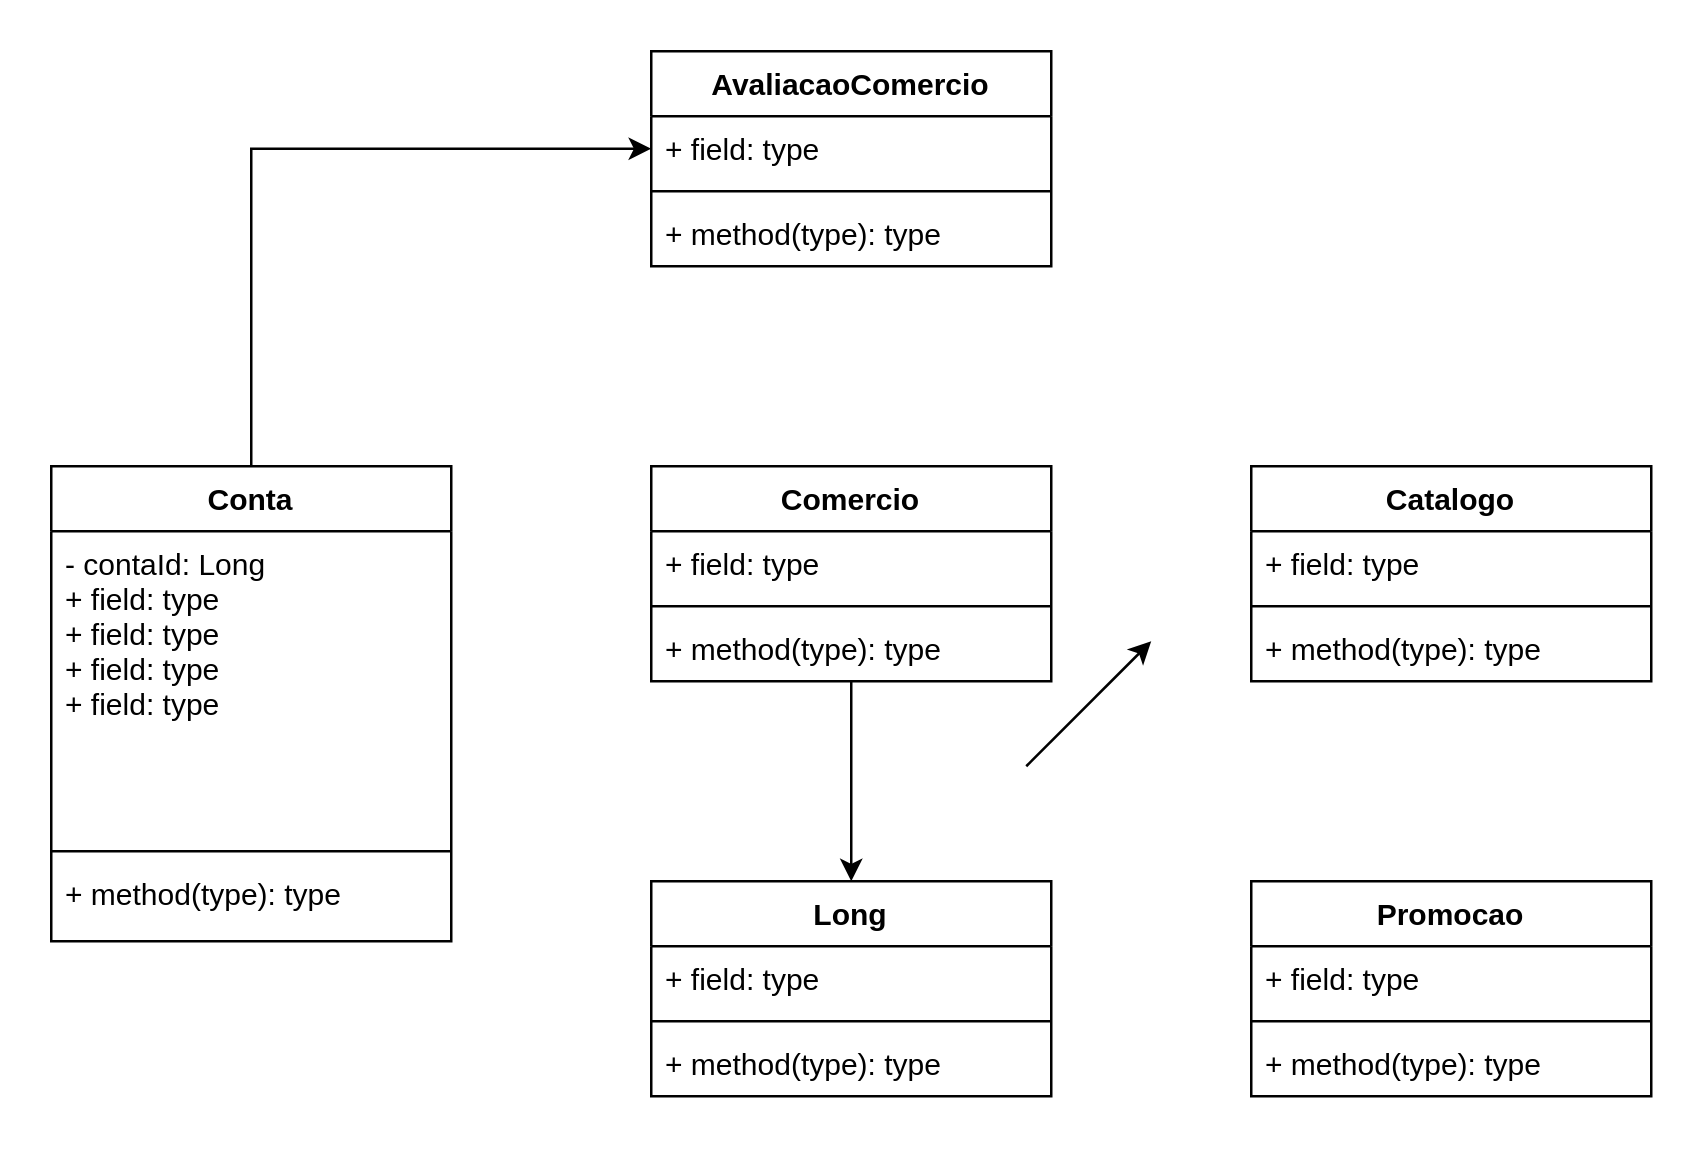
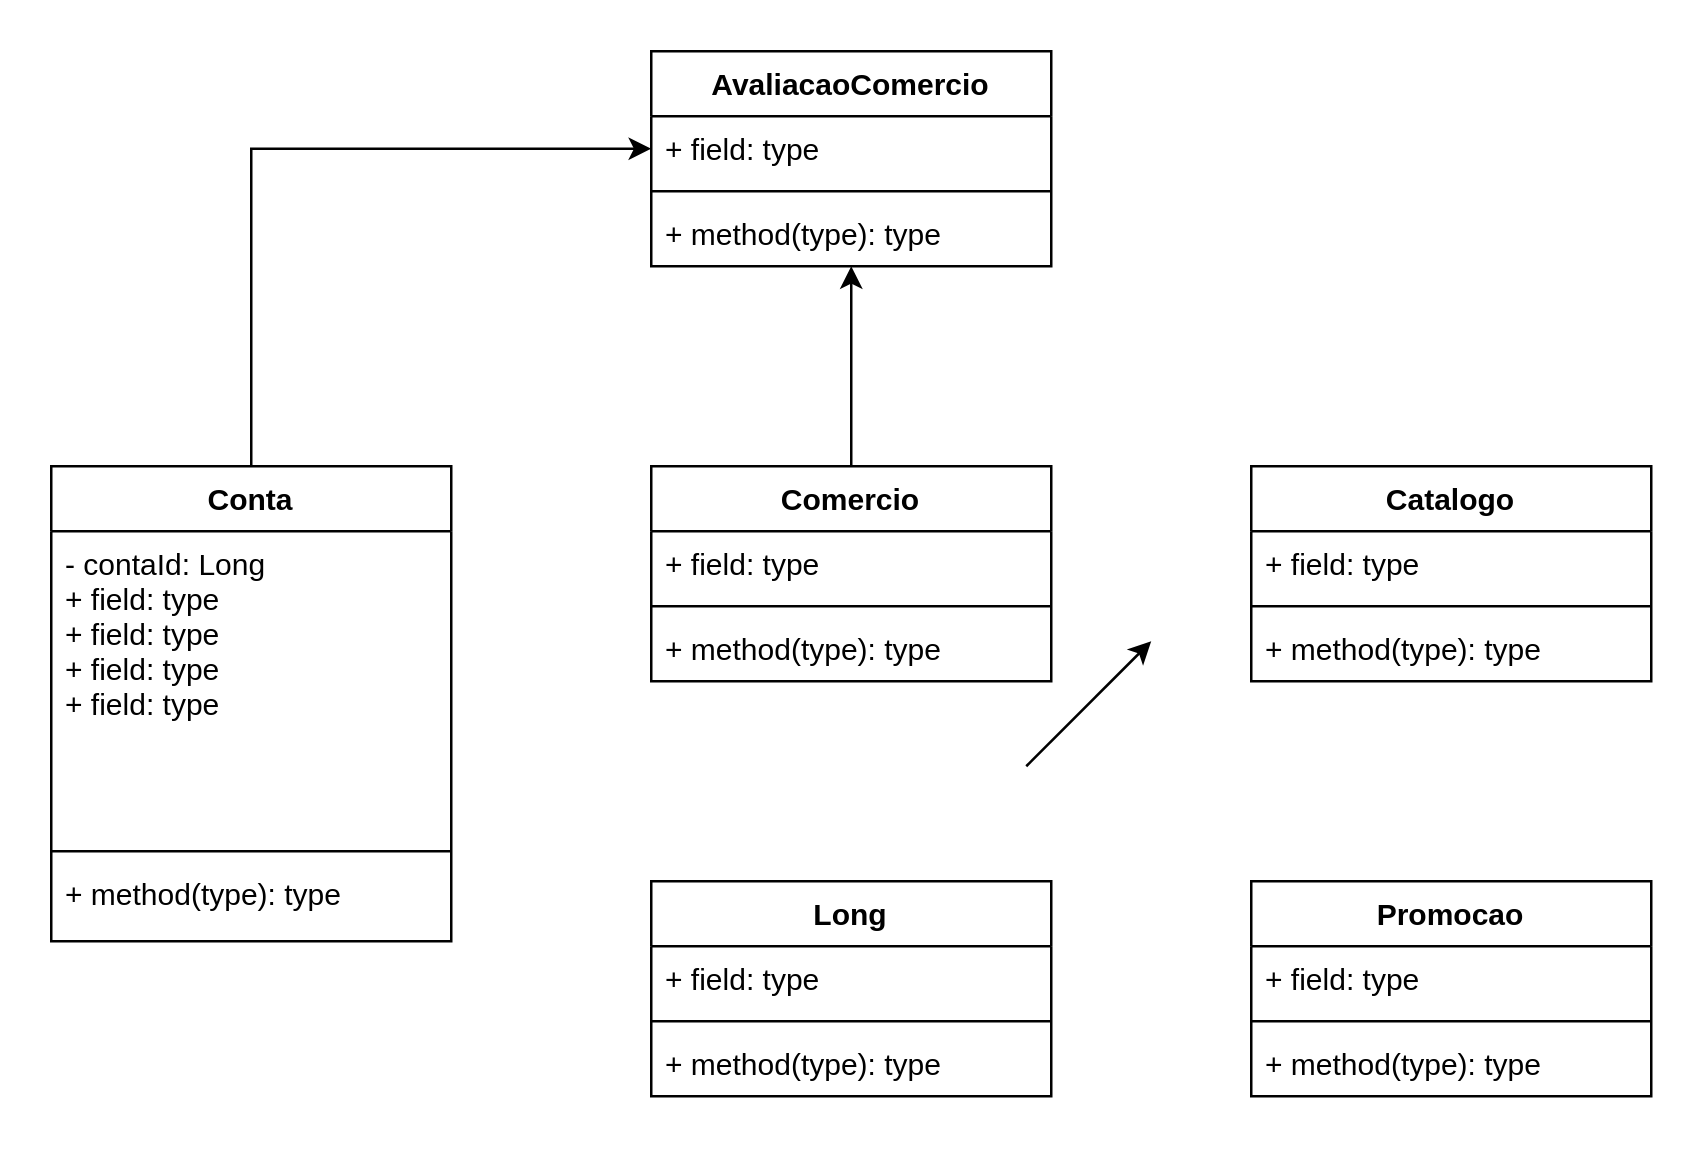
none -> (851, 374)
(851, 775) -> none
